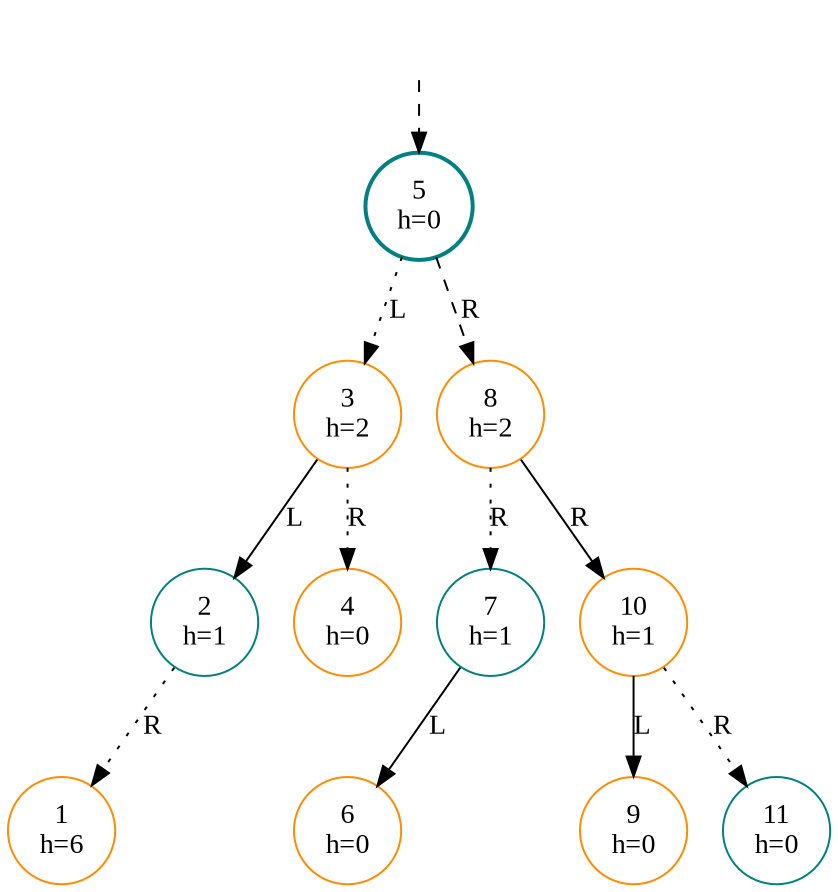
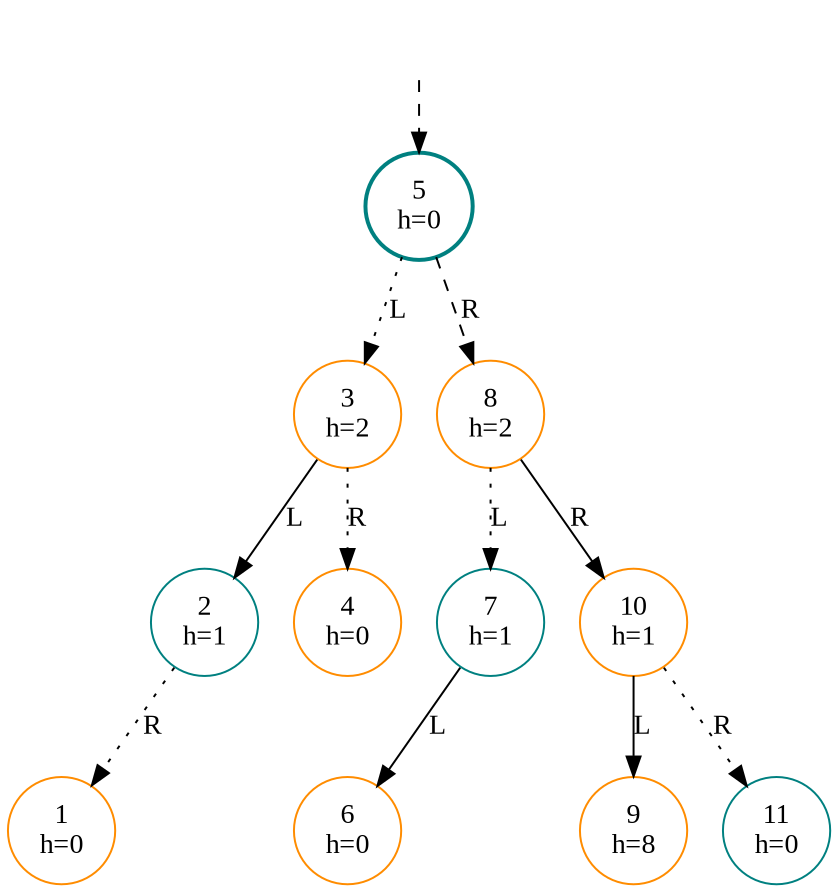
(500, 518) -> (500, 518)
(62, 831) -> (62, 831)
(634, 831) -> (634, 831)
